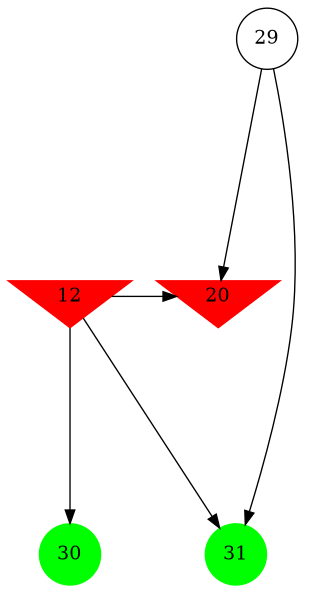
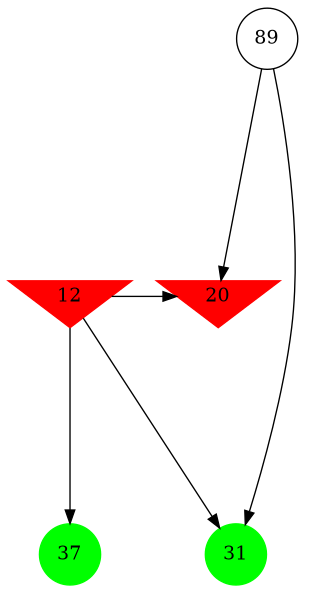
(267, 39) -> (267, 39)
(70, 554) -> (70, 554)
